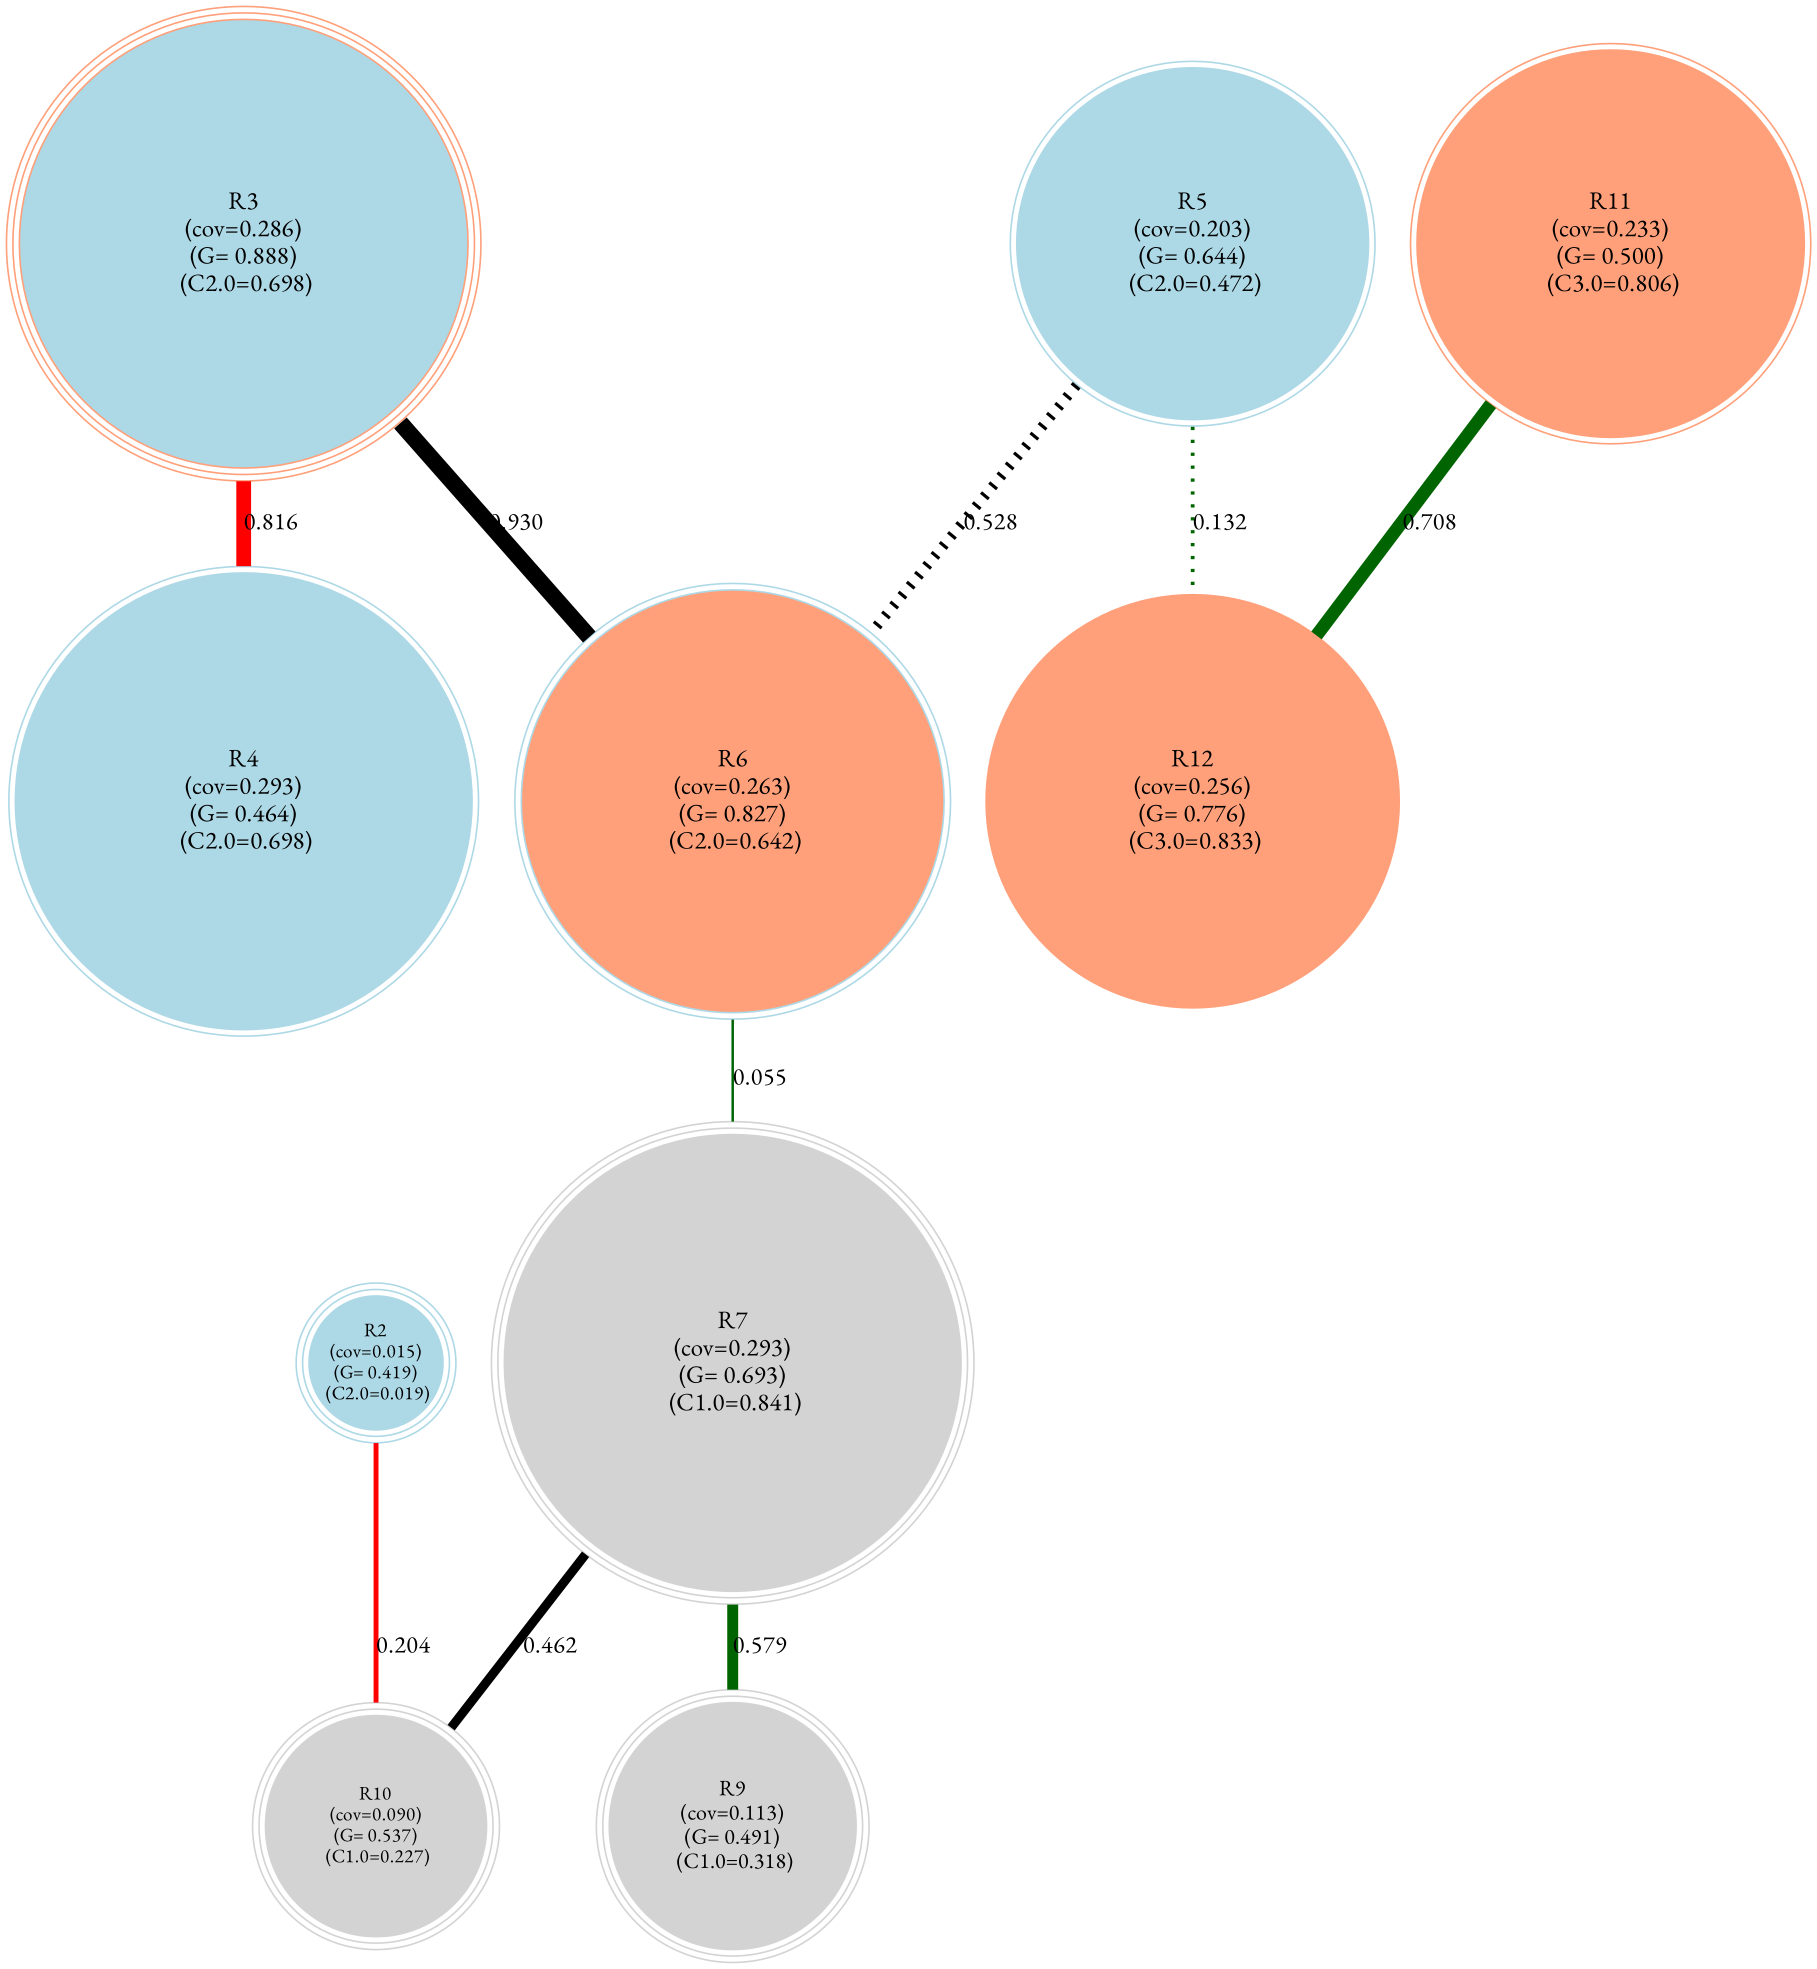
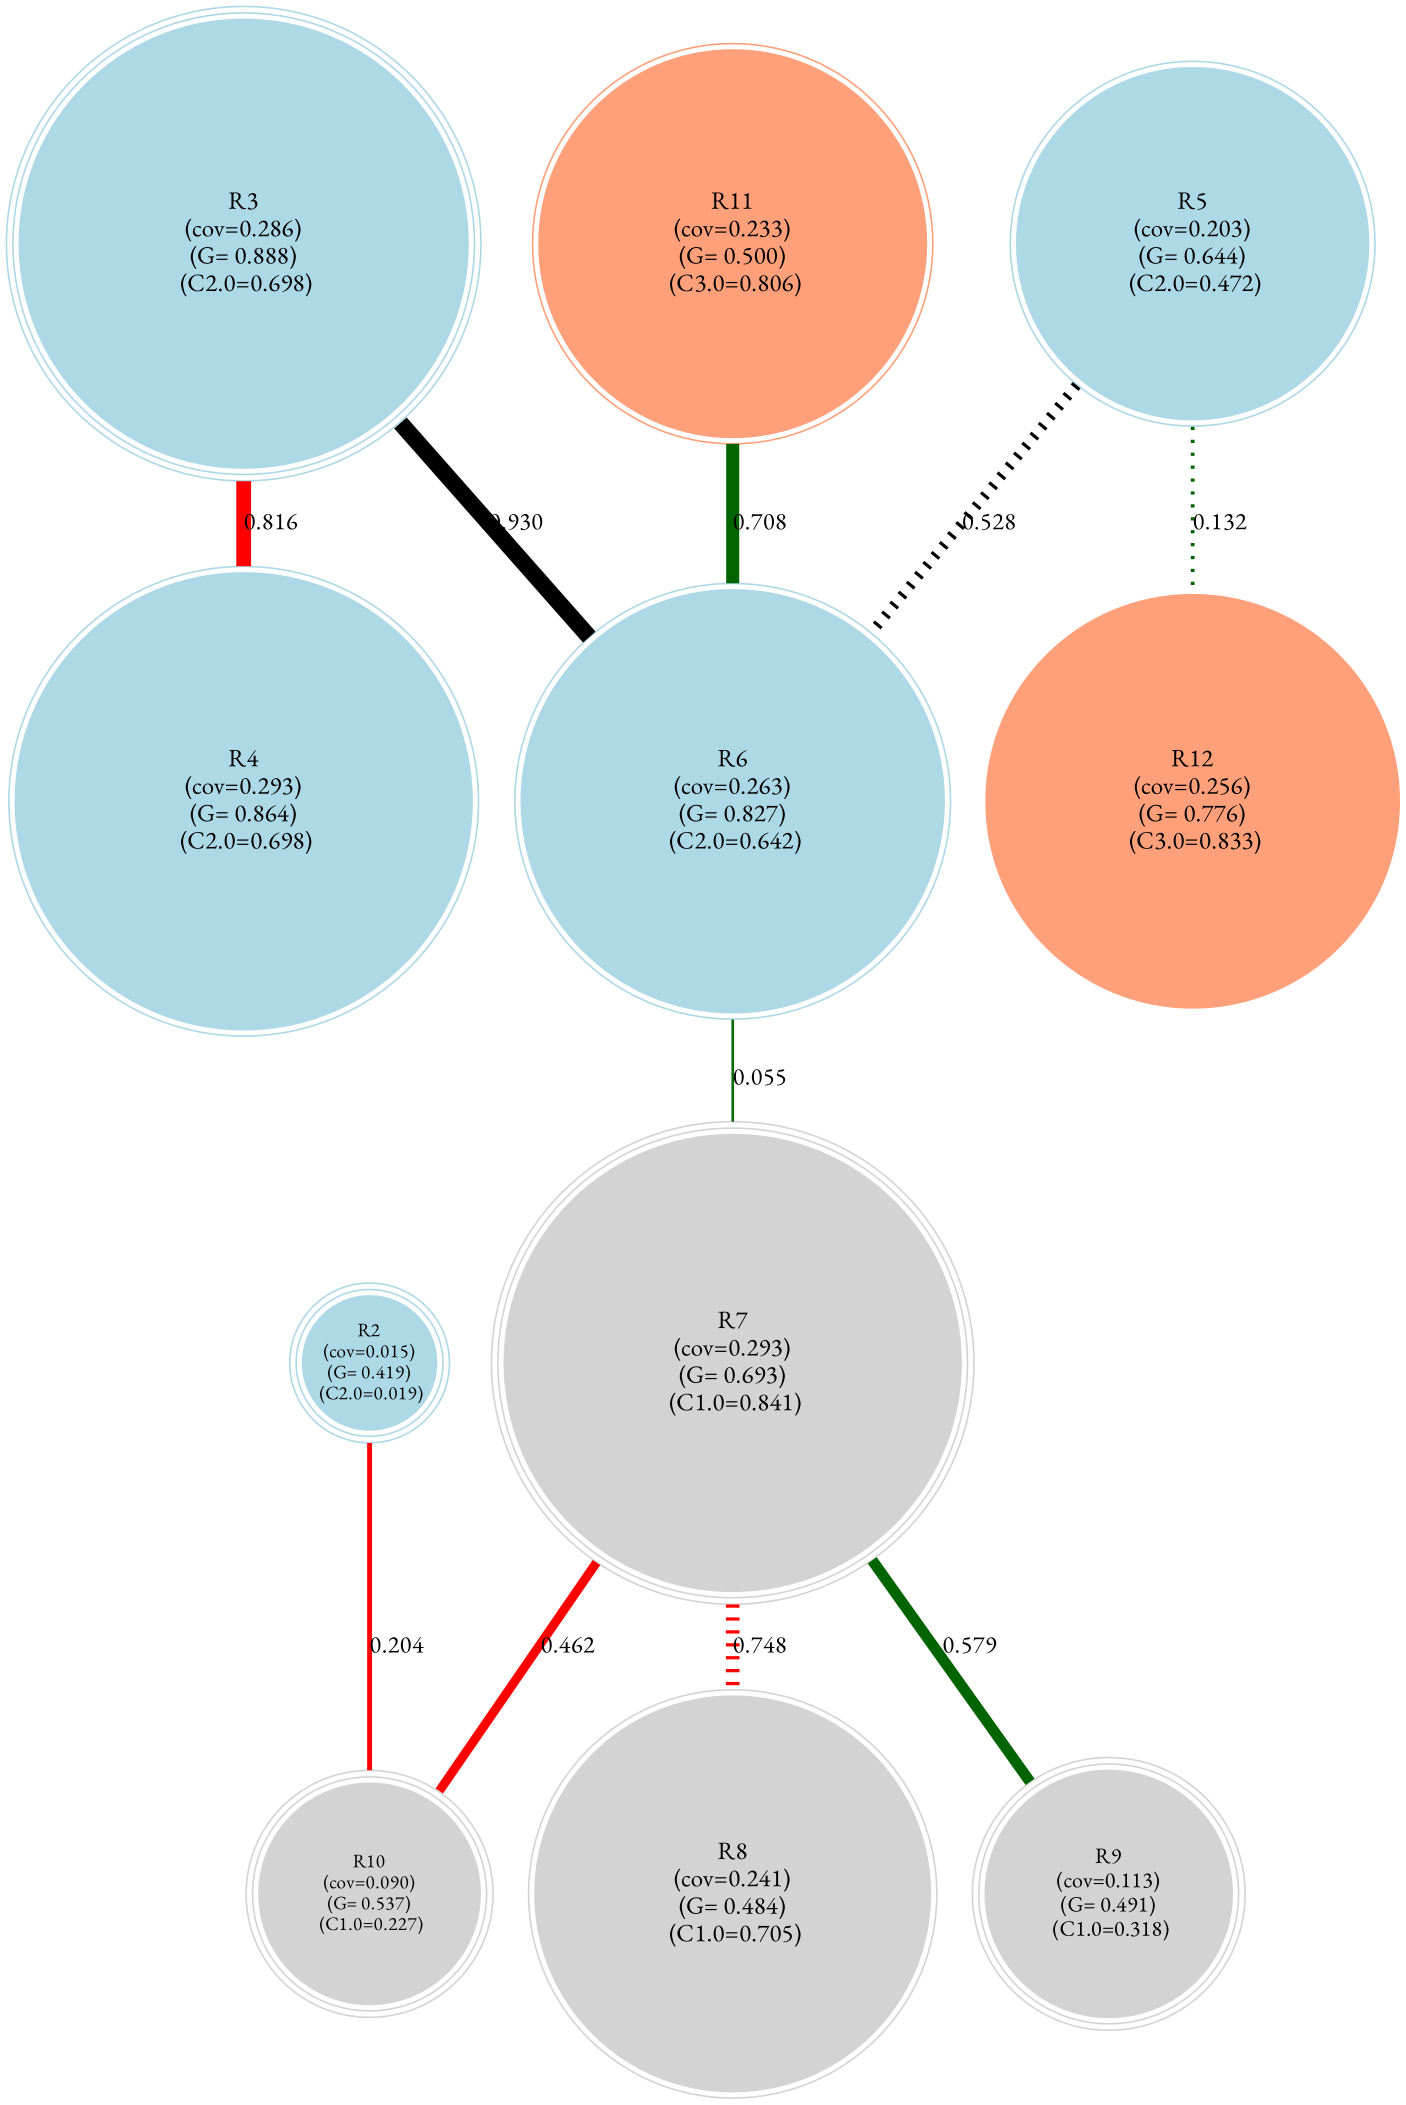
(244, 244) -> (244, 244)
(1404, 520) -> (733, 514)
(244, 801) -> (244, 801)
(733, 801) -> (733, 801)
(518, 1641) -> (518, 1677)
none -> (733, 1894)
